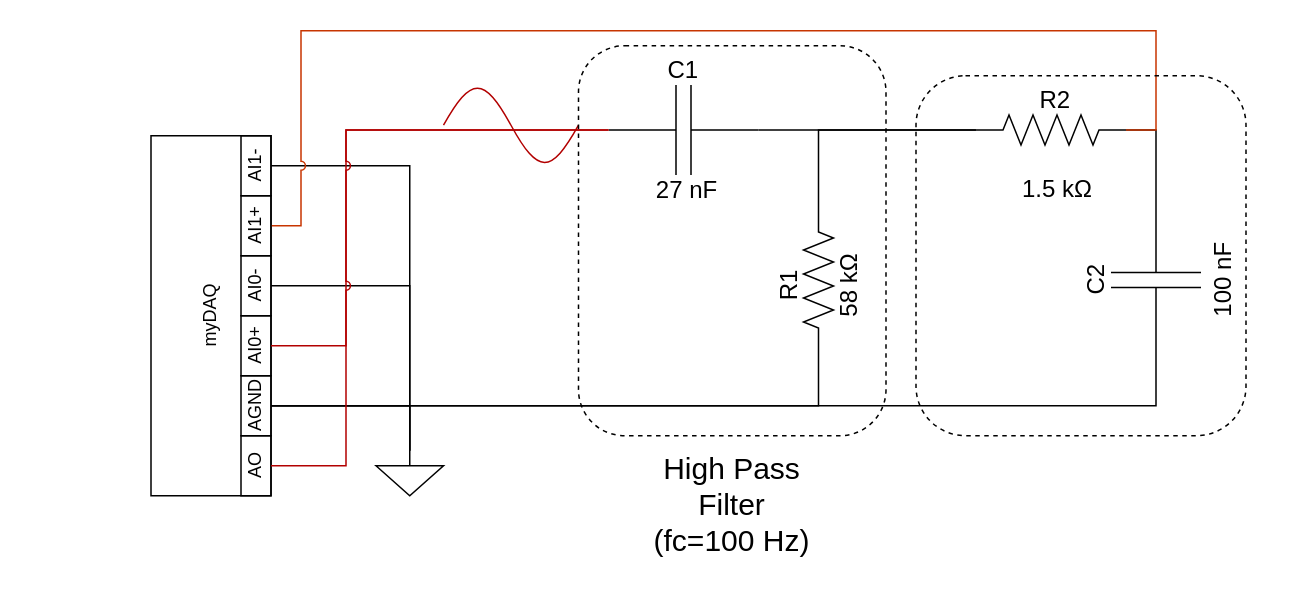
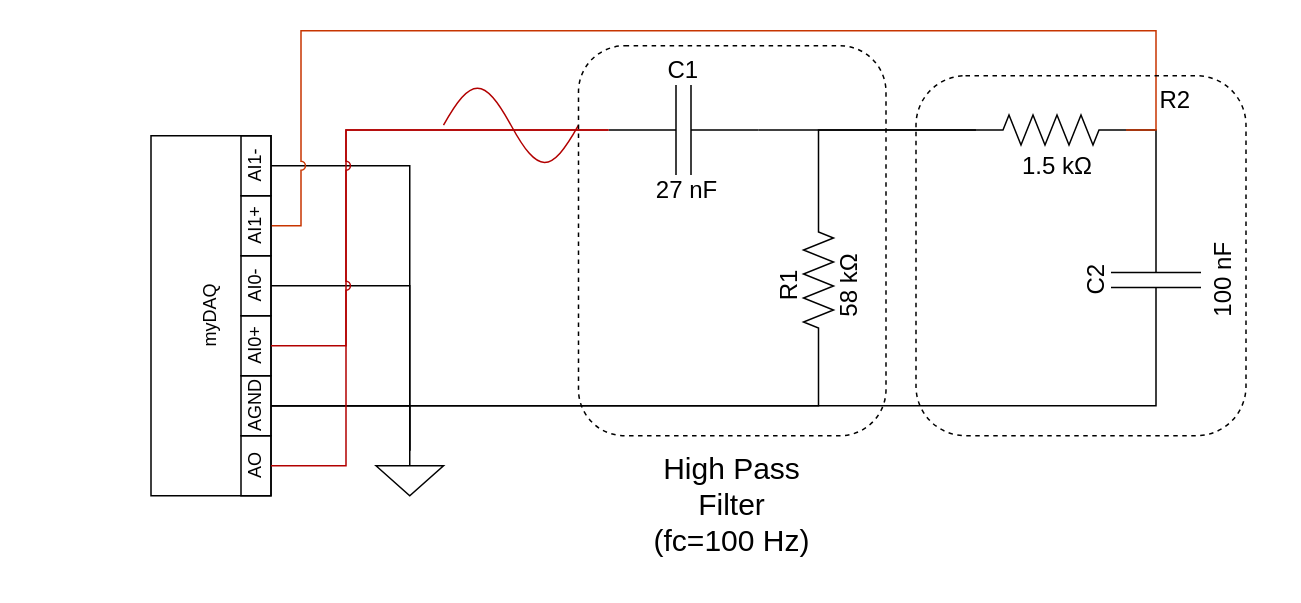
(1055, 100) -> (1175, 100)
(1056, 188) -> (1056, 166)
